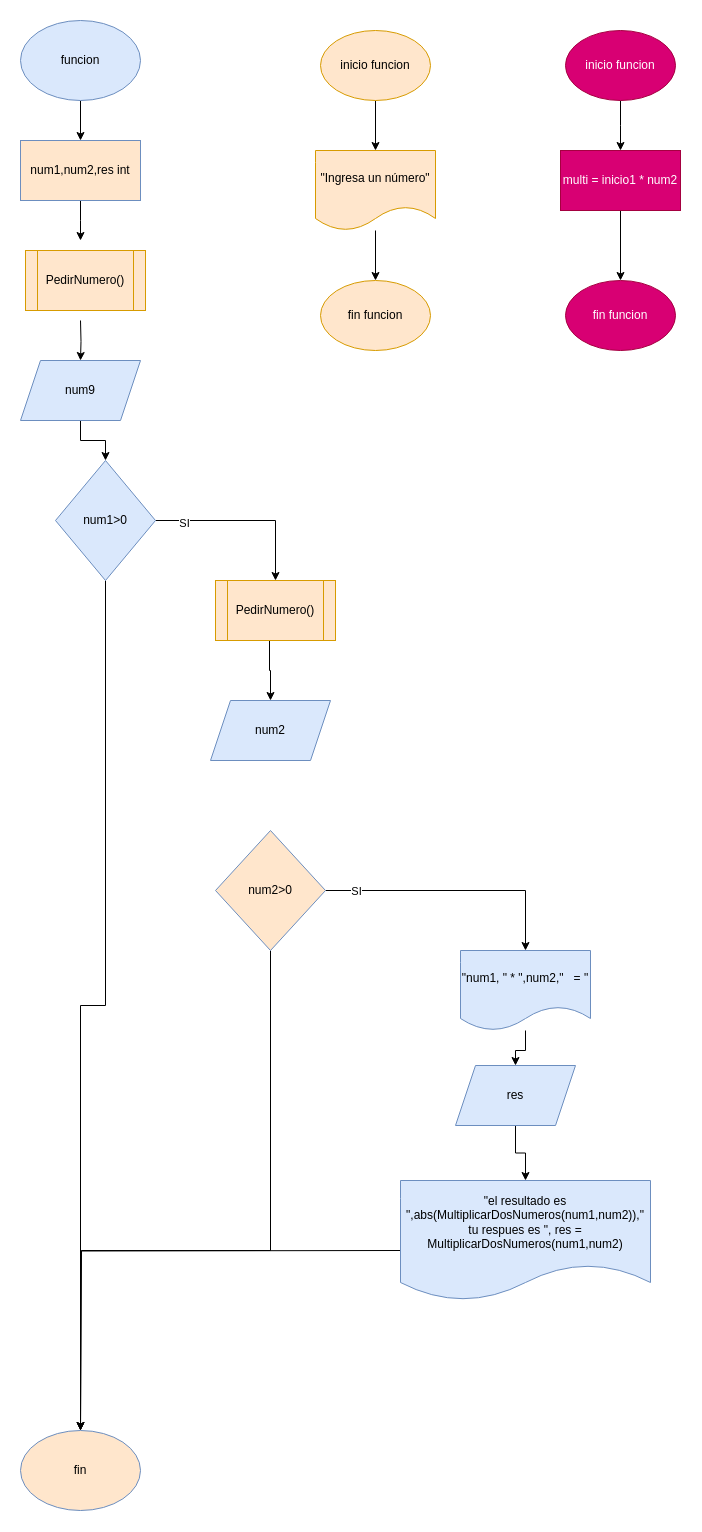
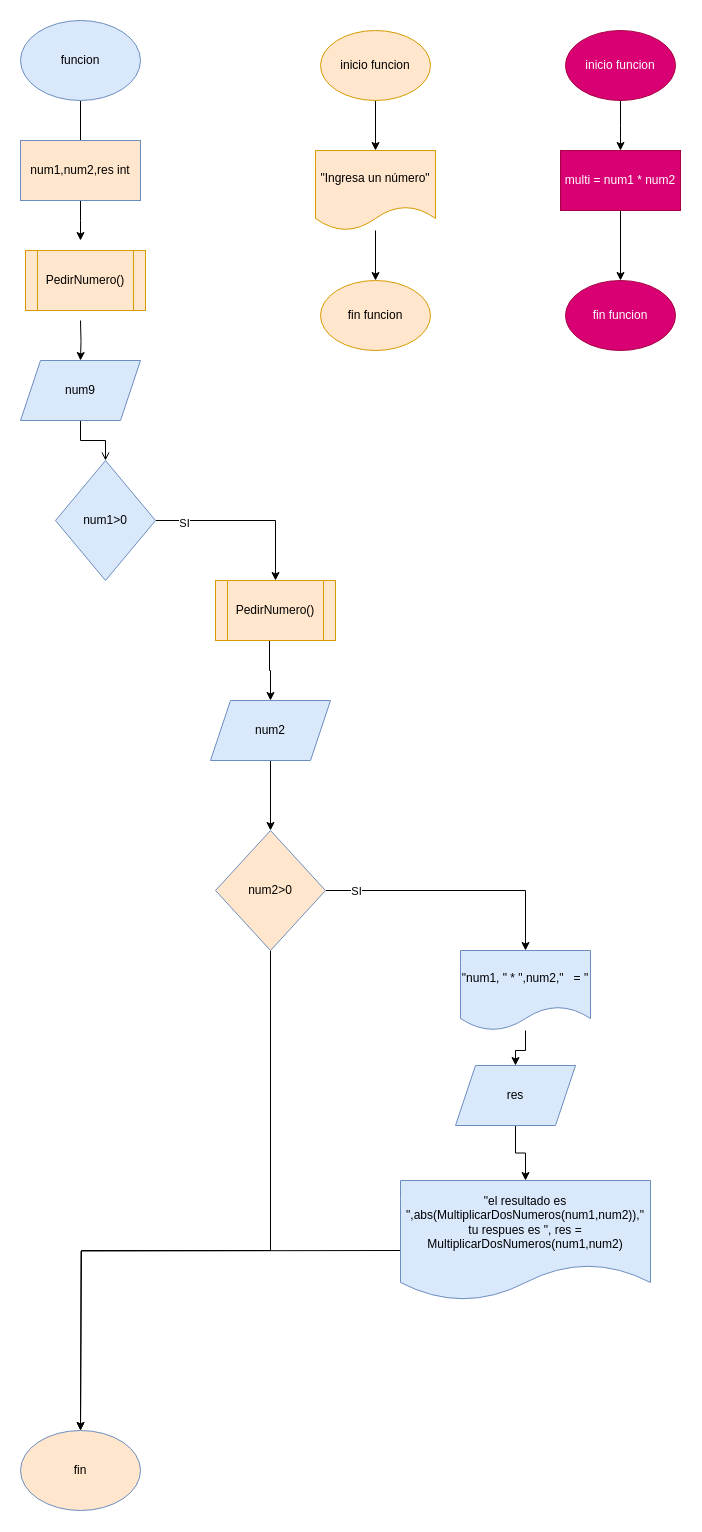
(81, 132) -> (81, 135)
(621, 181) -> (621, 181)
(106, 452) -> (106, 453)
none -> (271, 792)
(106, 927) -> none
